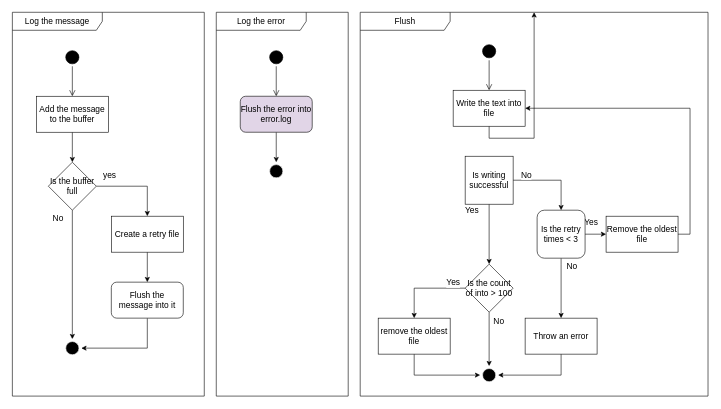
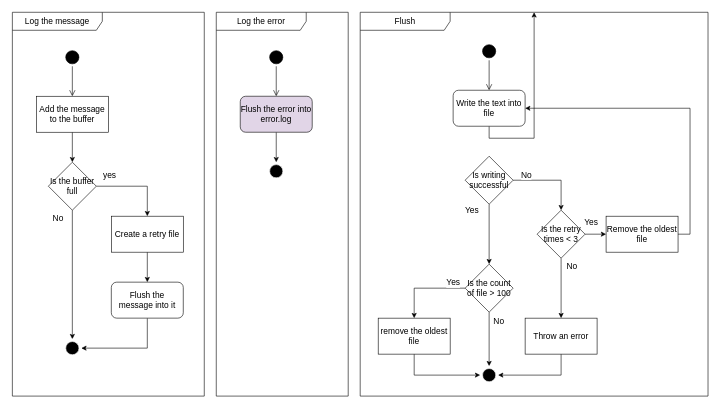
(489, 108) -> (489, 108)
(489, 180) -> (489, 180)
(561, 234) -> (561, 234)
(489, 288) -> (489, 288)
